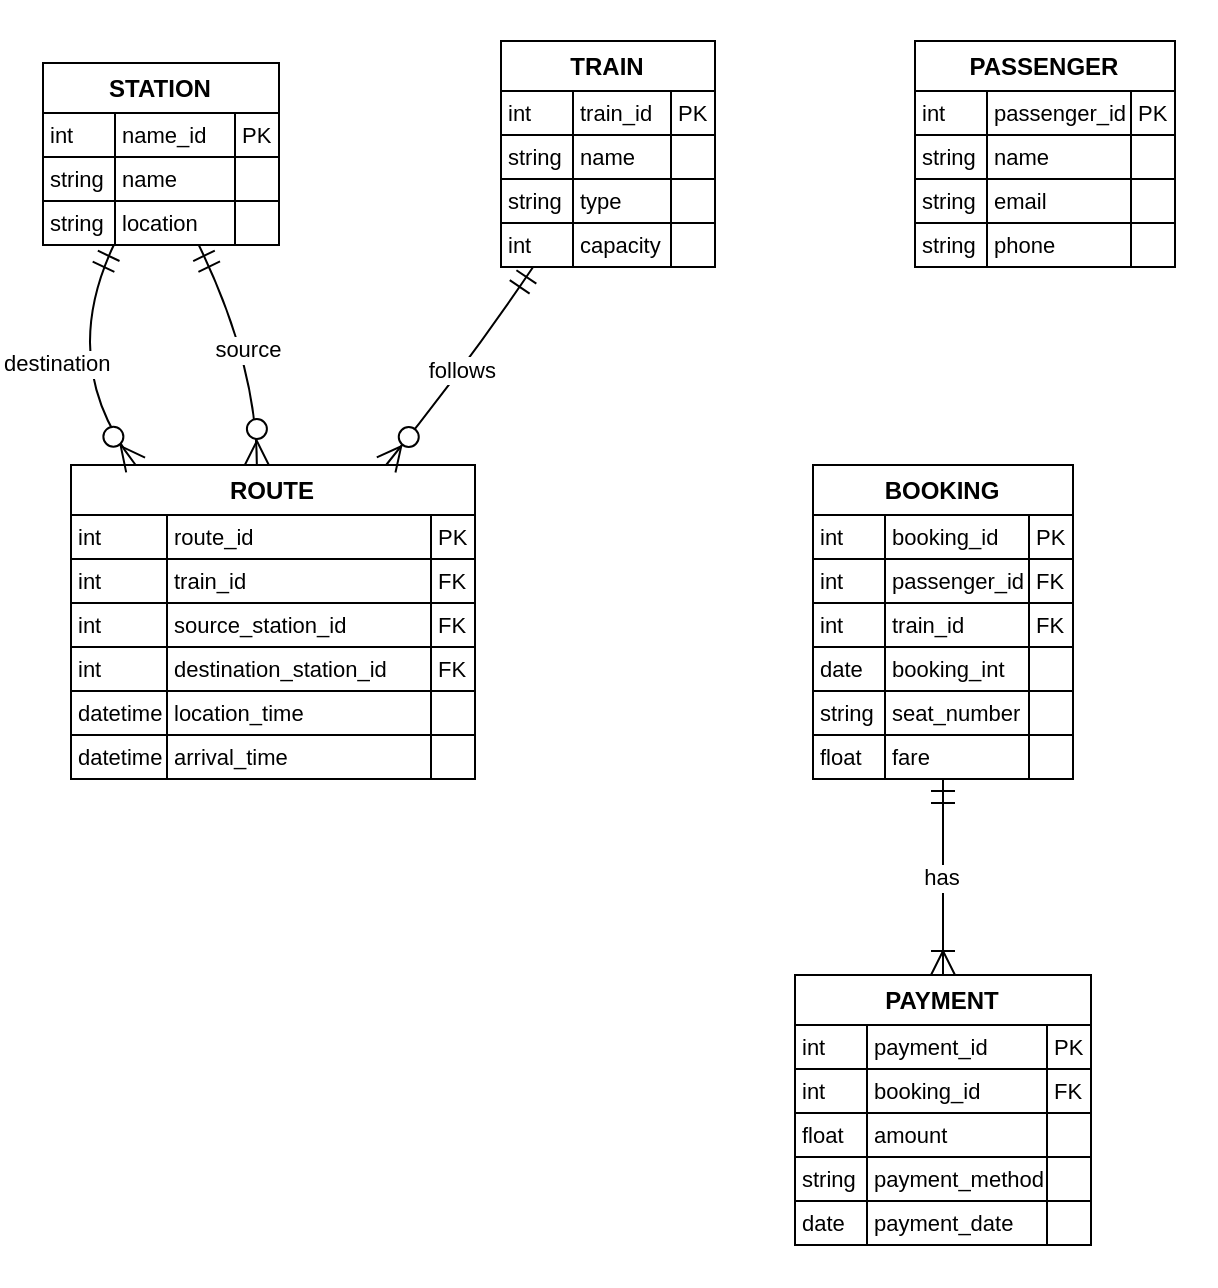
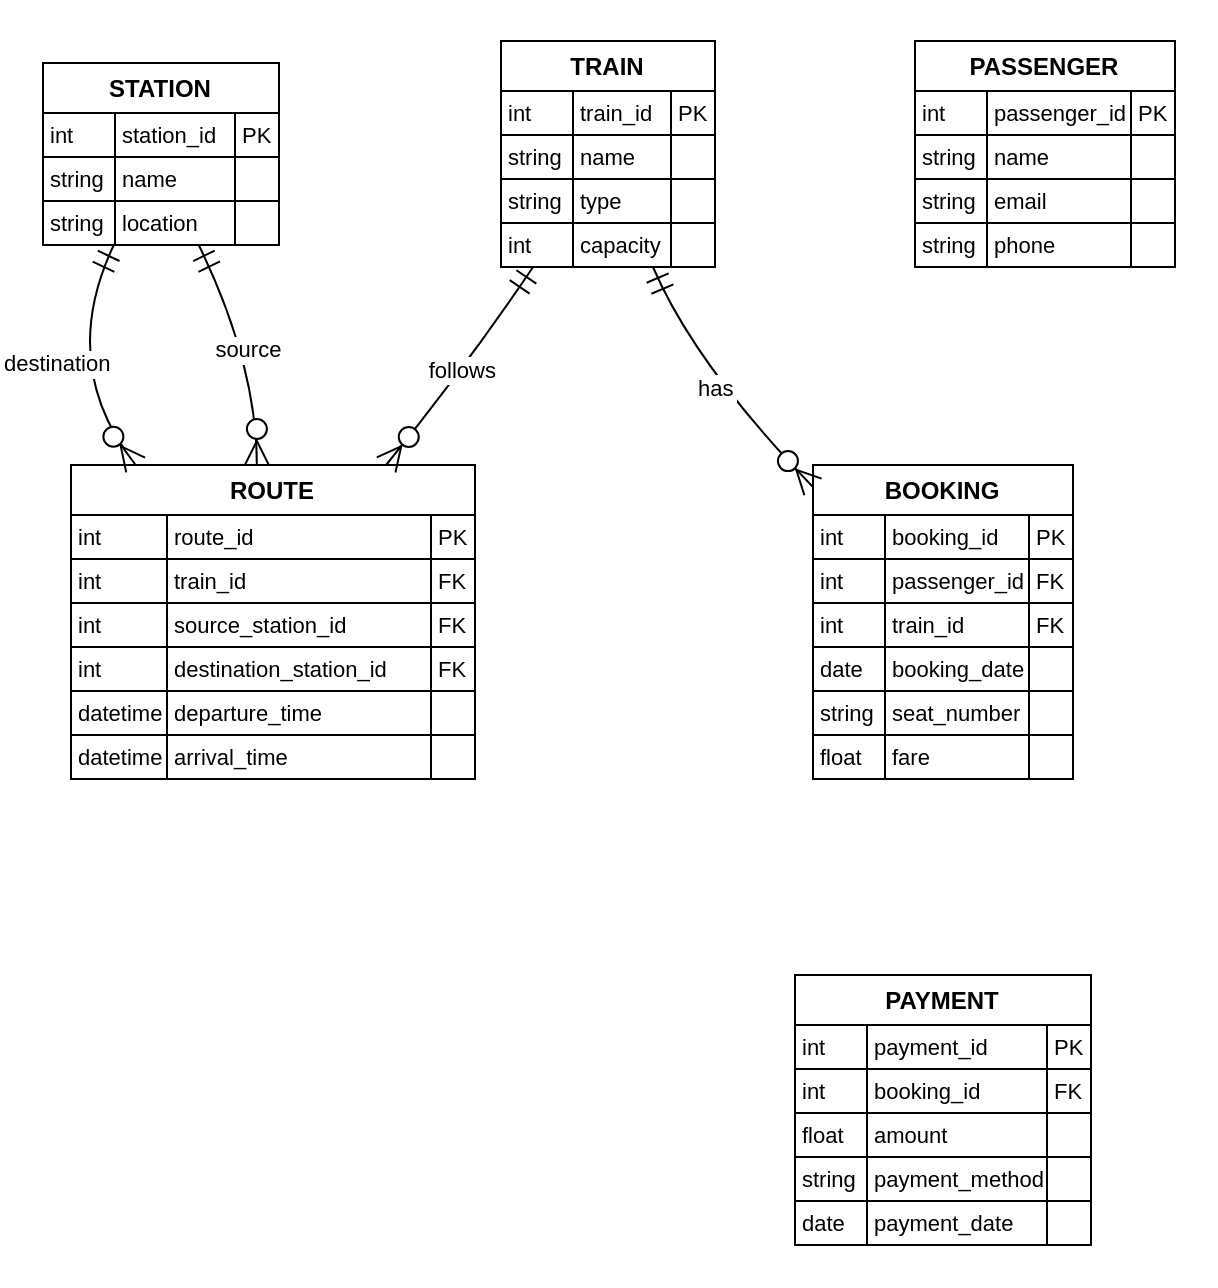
(162, 136) -> (178, 136)
none -> (683, 325)
(954, 670) -> (963, 670)
(246, 714) -> (257, 714)
(943, 880) -> none
